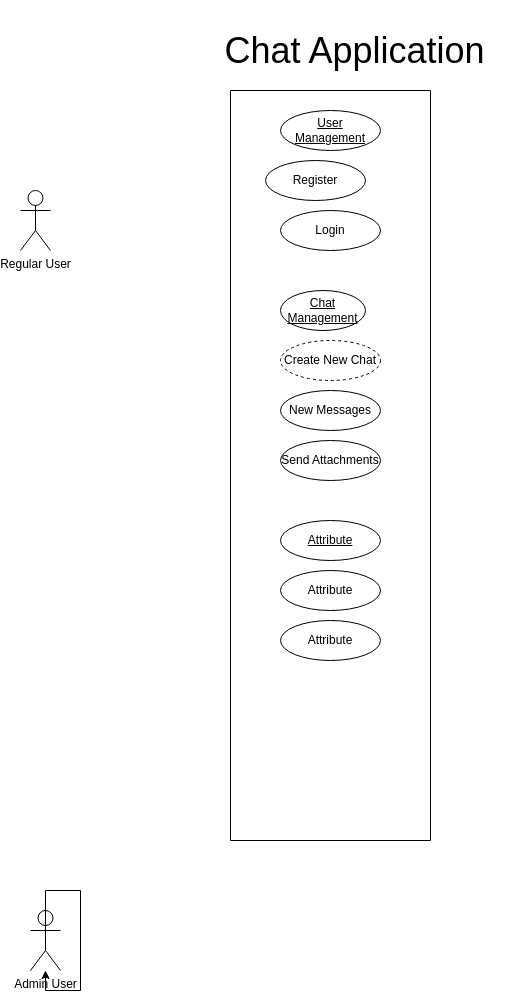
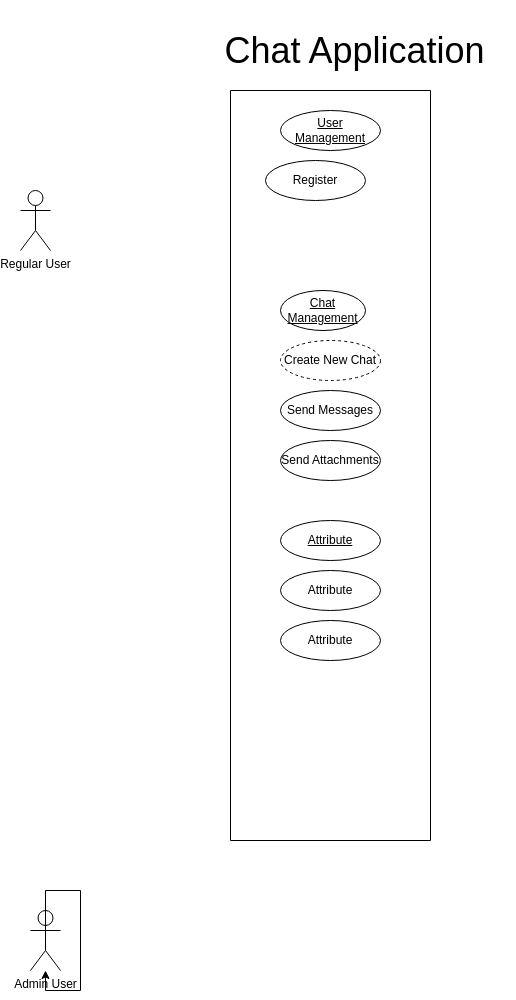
(331, 231) -> none
(331, 411) -> (331, 411)
